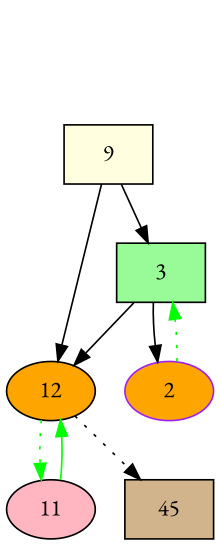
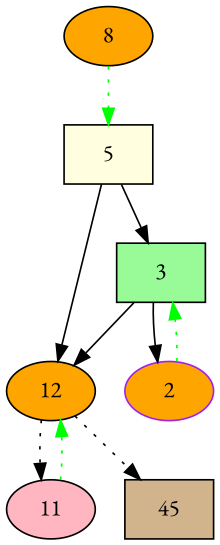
none -> (108, 36)
(108, 154) -> (108, 154)
(40, 442) -> (40, 442)
(62, 458) -> (62, 458)
